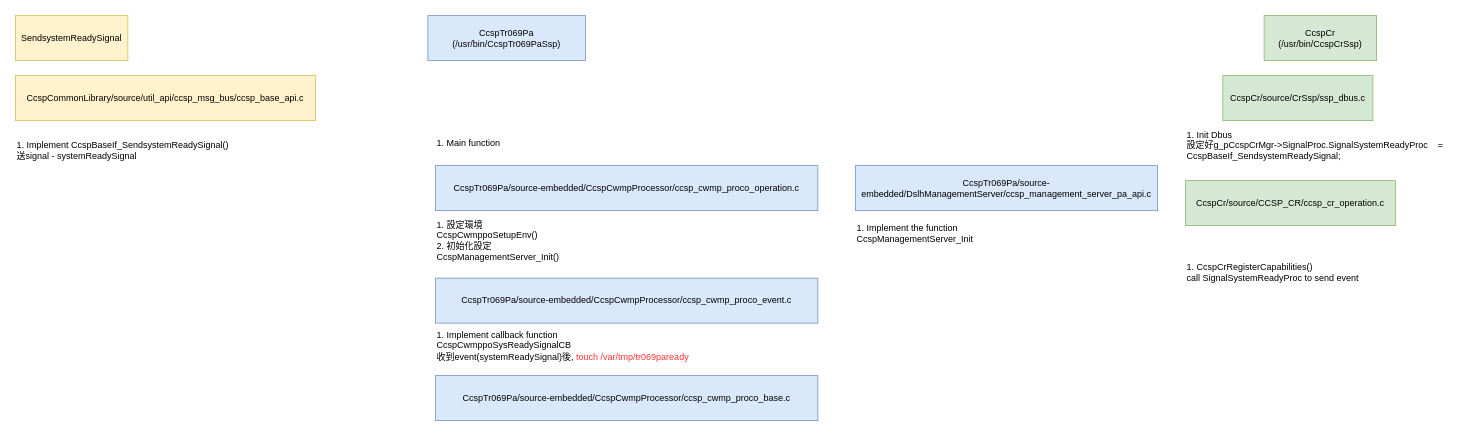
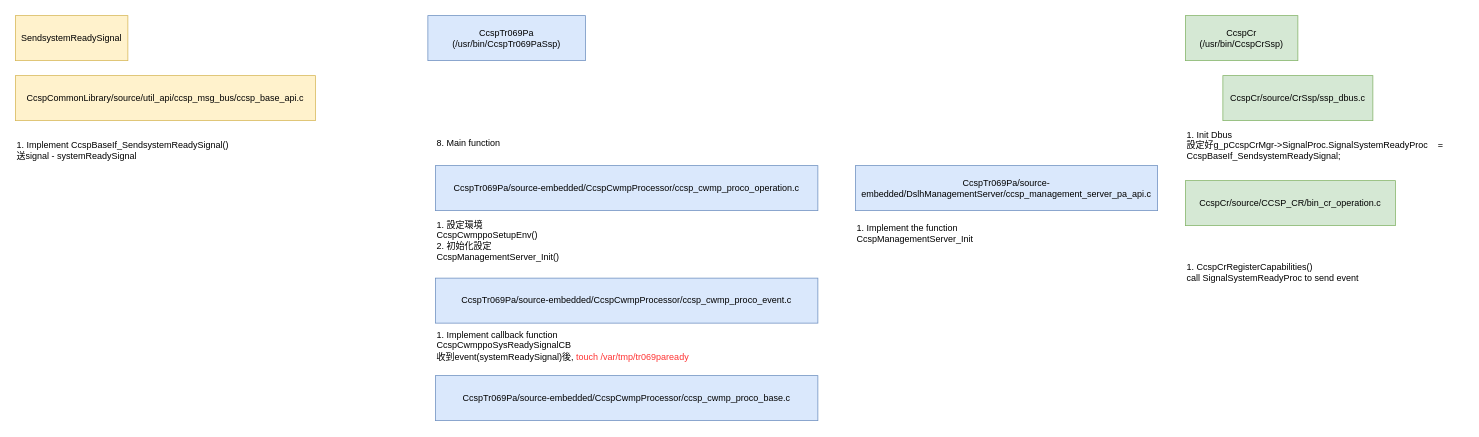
(1320, 38) -> (1242, 38)
(471, 143) -> (471, 143)
(1290, 203) -> (1290, 203)
